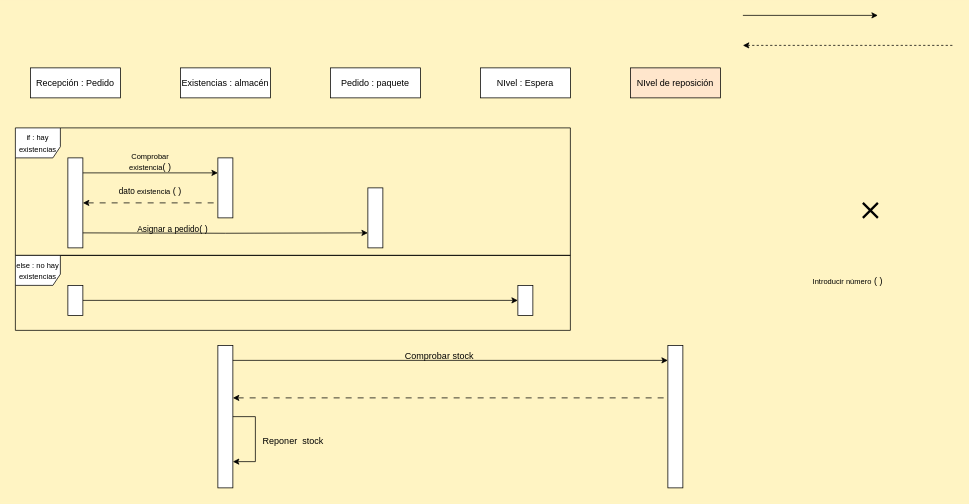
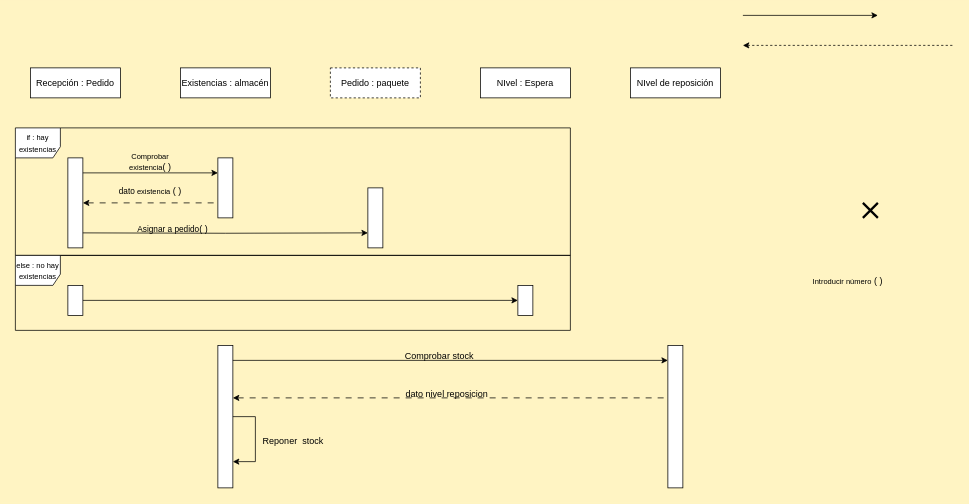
(375, 83) -> (375, 83)
(675, 83) -> (675, 83)
none -> (447, 394)
